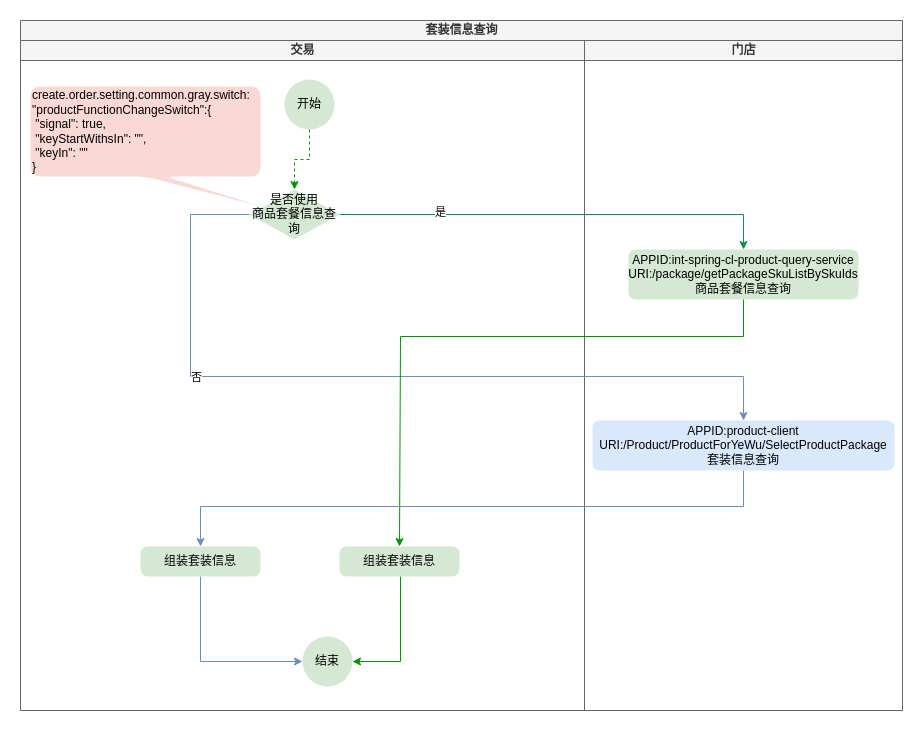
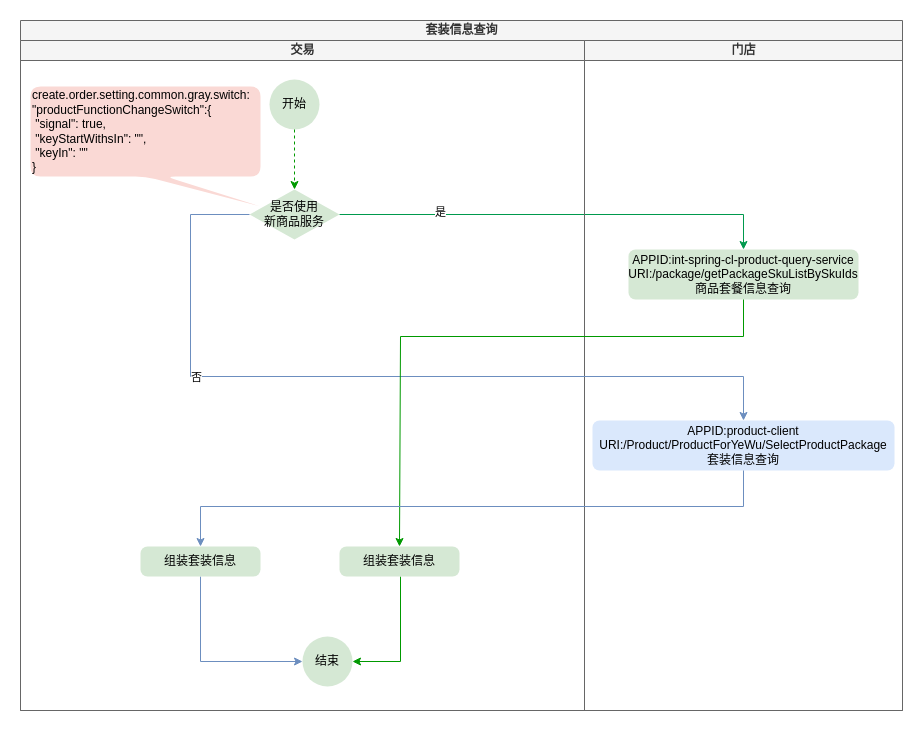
(310, 105) -> (295, 105)
(295, 215) -> (295, 215)
